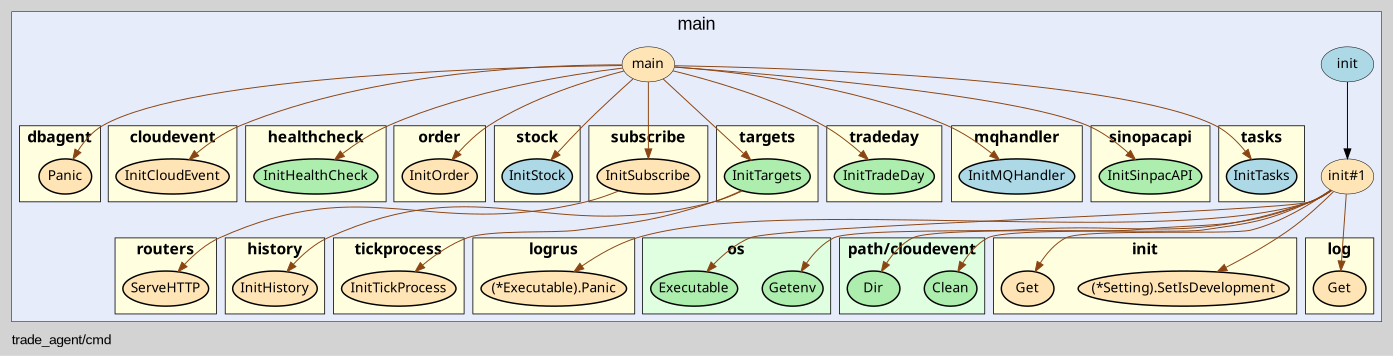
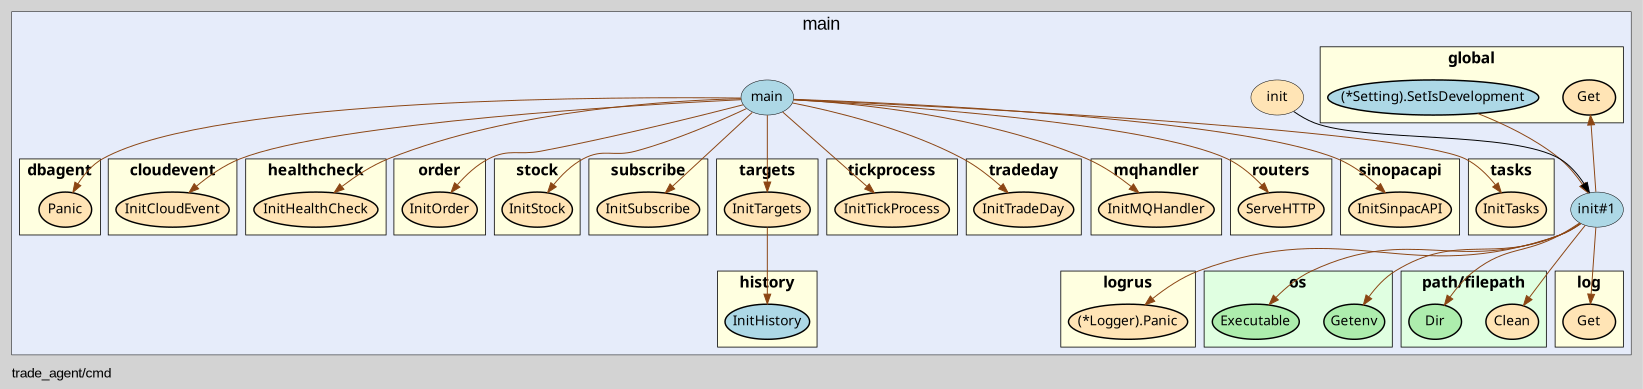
(648, 64) -> (767, 98)
(1347, 64) -> (1277, 98)
(316, 176) -> (316, 210)
(537, 176) -> (537, 210)
(767, 176) -> (767, 210)
(884, 176) -> (1024, 210)
(1017, 176) -> (1156, 210)
(1150, 176) -> (1400, 210)
(1262, 176) -> (1511, 210)
(1347, 176) -> (1597, 210)
(396, 209) -> (1034, 120)
(581, 230) -> (825, 149)
(1288, 231) -> (1535, 142)
(912, 251) -> (1474, 284)
(1145, 251) -> (1472, 59)
(275, 289) -> (767, 322)
(554, 289) -> (1128, 322)
(951, 289) -> (1512, 322)
(1184, 289) -> (1433, 98)
